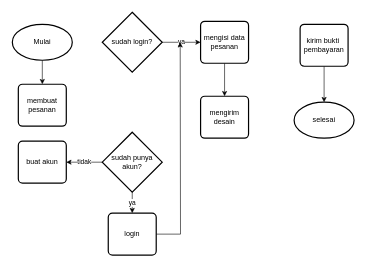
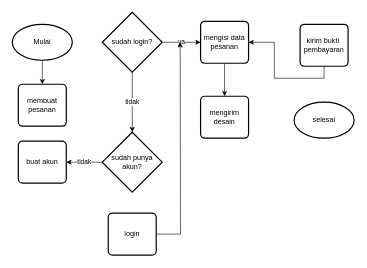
(324, 96) -> (275, 77)
none -> (132, 101)
(132, 204) -> none
